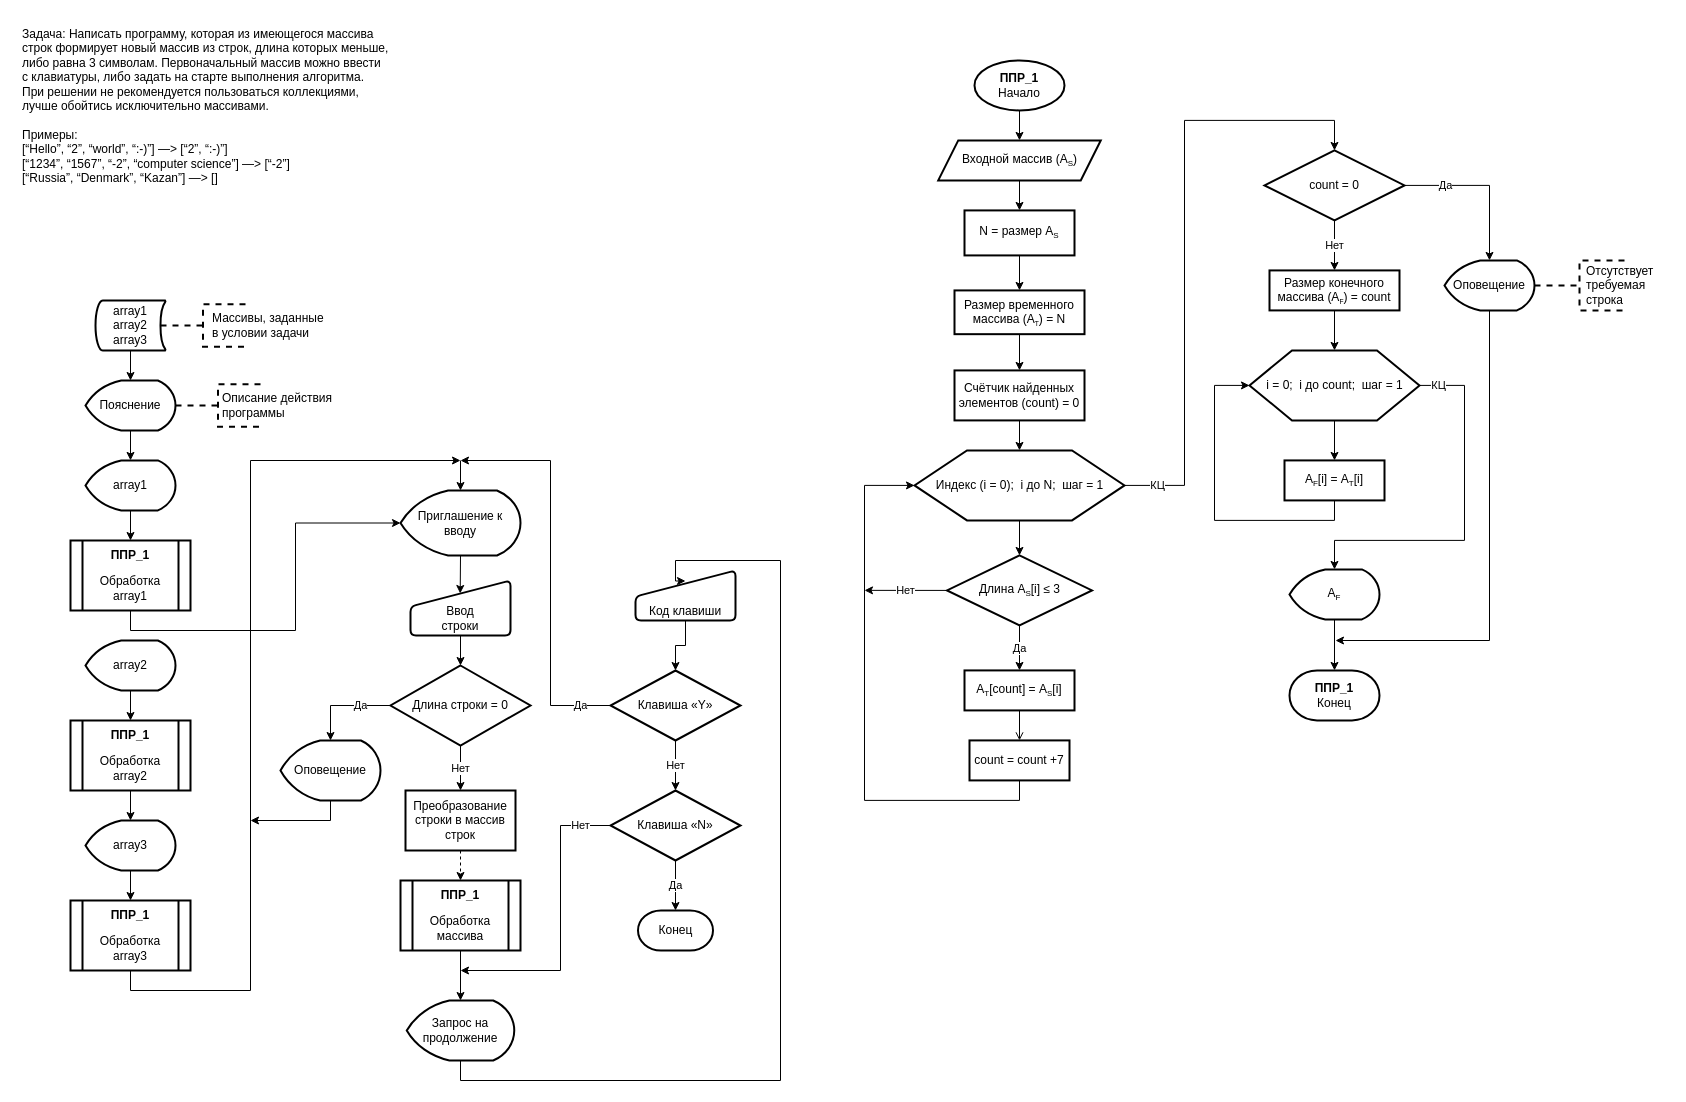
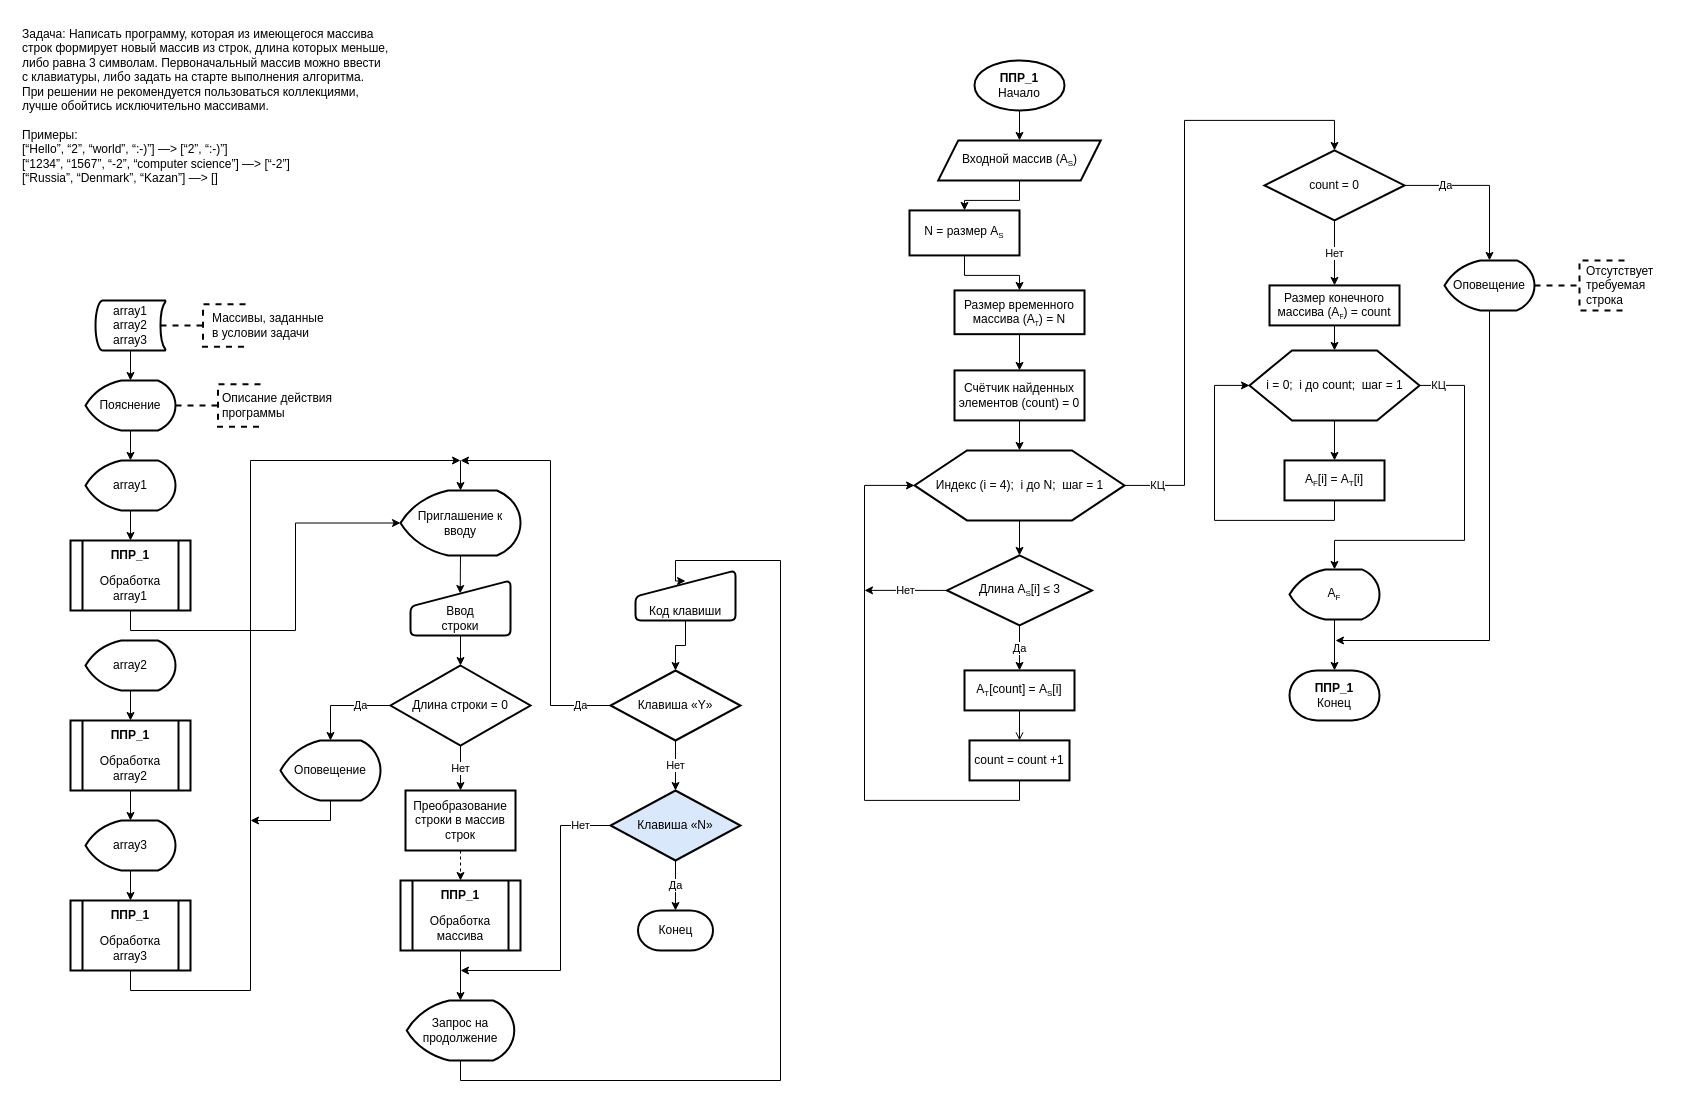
(1020, 233) -> (965, 233)
(1335, 290) -> (1335, 305)
(1020, 486) -> (1020, 486)
(1020, 761) -> (1020, 761)
(676, 826) -> (676, 826)
